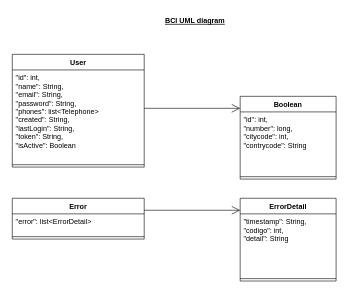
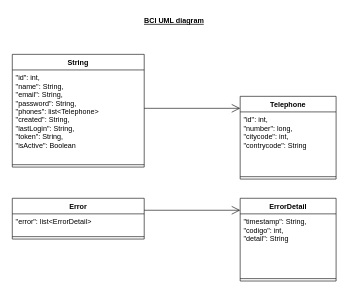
(195, 20) -> (174, 20)
(78, 62) -> (78, 62)
(288, 104) -> (288, 104)
